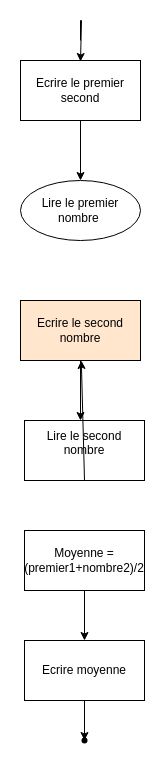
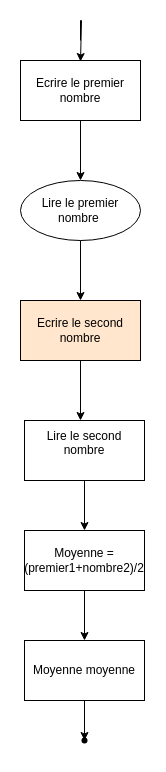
(81, 91) -> (81, 91)
none -> (81, 267)
(83, 425) -> (85, 502)
(85, 671) -> (85, 671)
